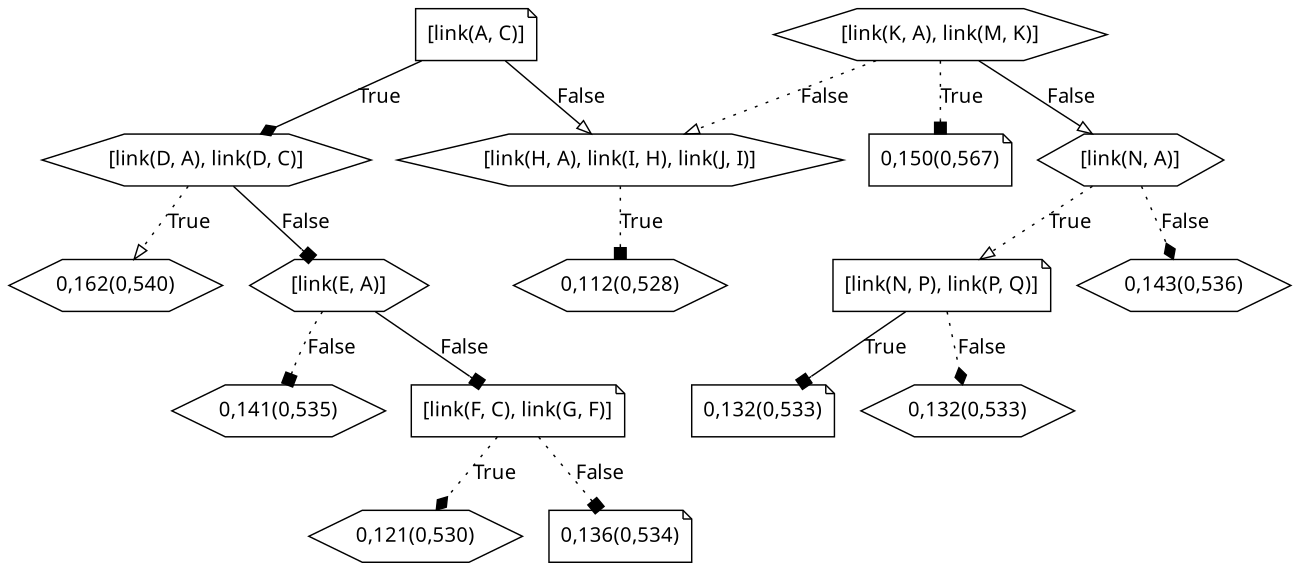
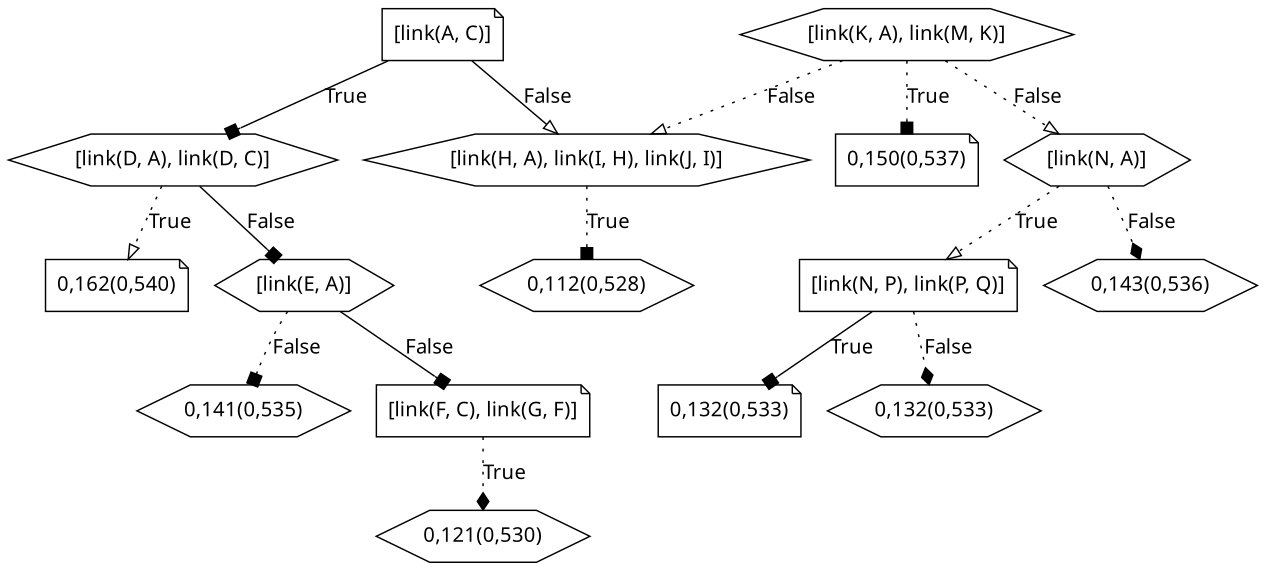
(1030, 93) -> (996, 93)
(349, 94) -> (314, 94)
(940, 160) -> (907, 160)
(116, 285) -> (117, 285)
(620, 536) -> none
